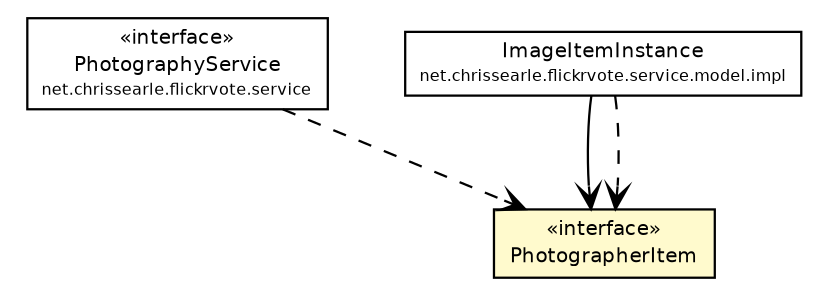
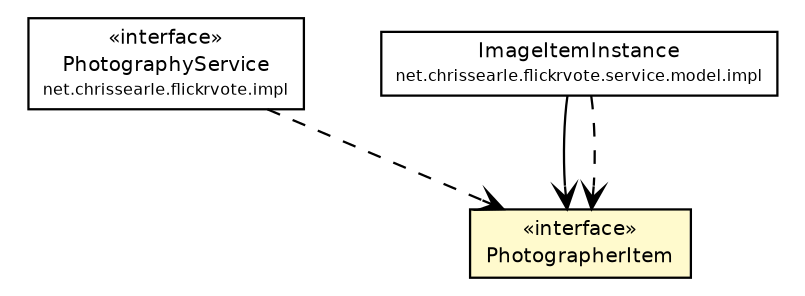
(178, 90) -> (166, 90)
